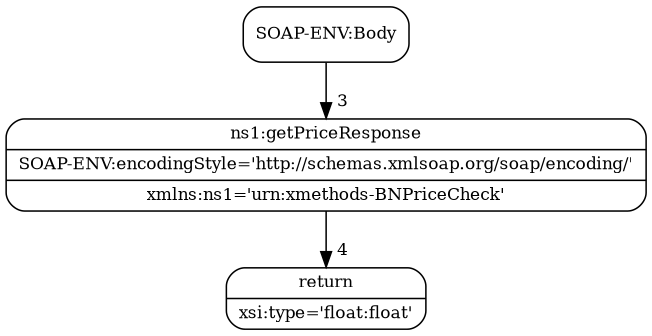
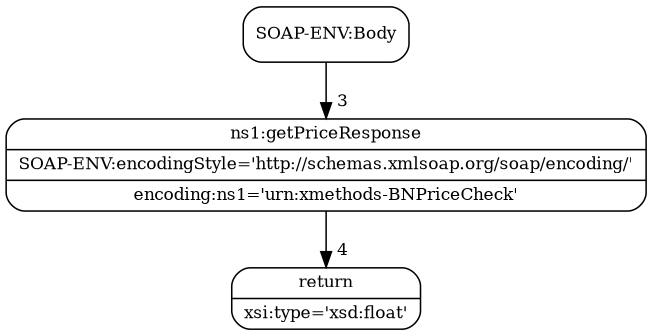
(326, 195) -> (326, 195)
(326, 313) -> (326, 313)
